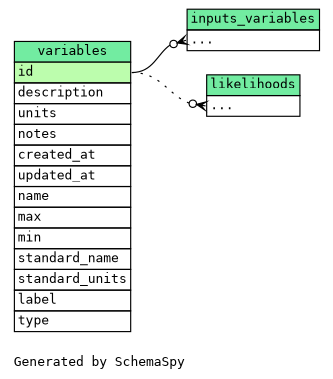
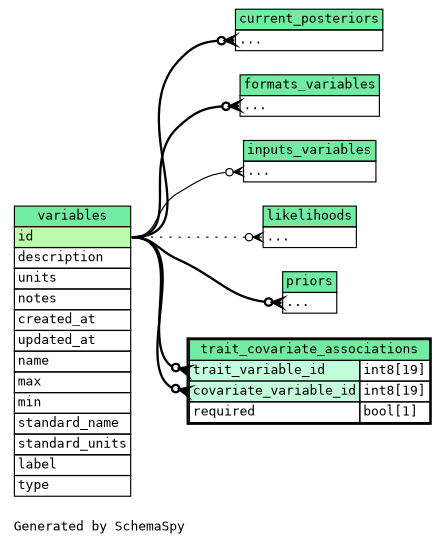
none -> (309, 30)
none -> (309, 96)
none -> (309, 292)
none -> (309, 381)
